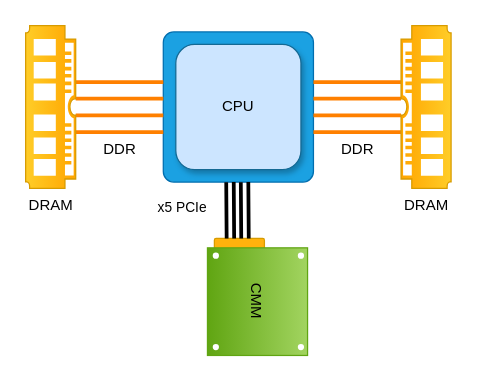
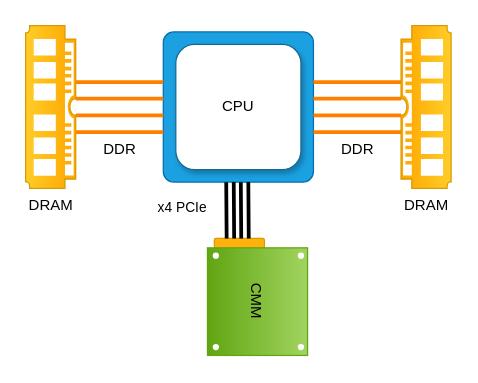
(238, 107) -> (238, 107)
(183, 207) -> (183, 207)
